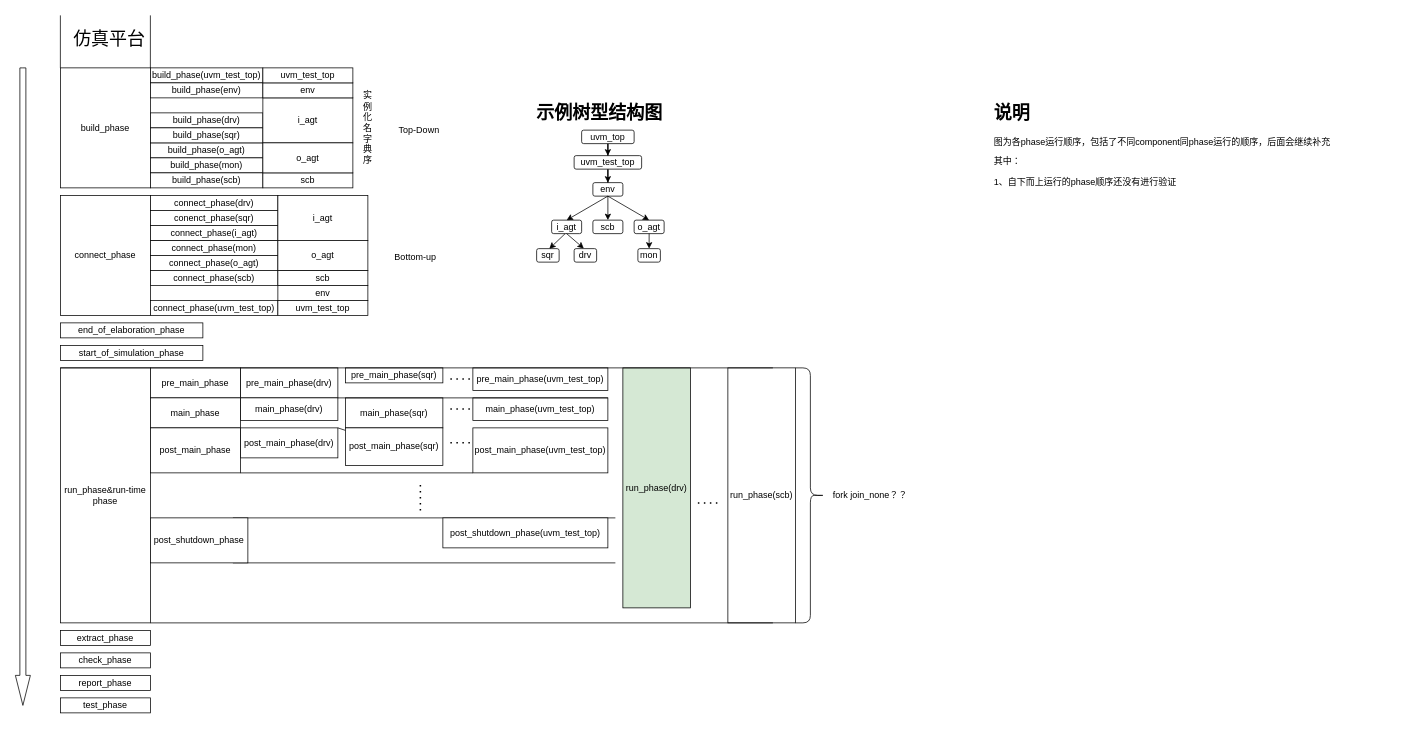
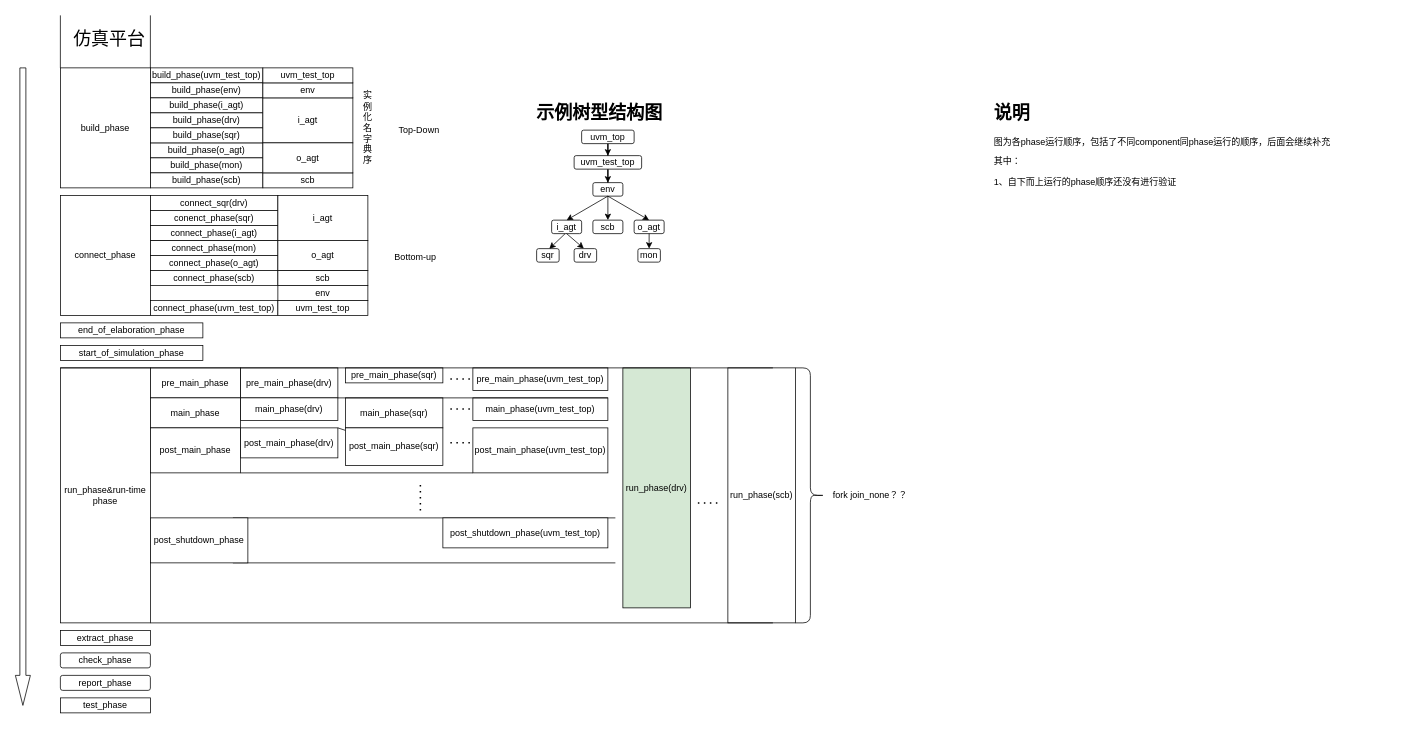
none -> (207, 105)
(214, 203) -> (214, 203)
(105, 660) -> (105, 660)
(105, 683) -> (105, 683)
